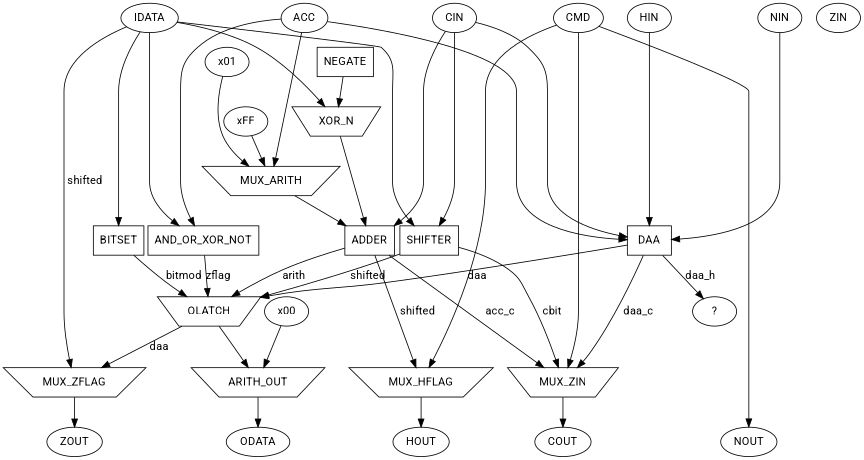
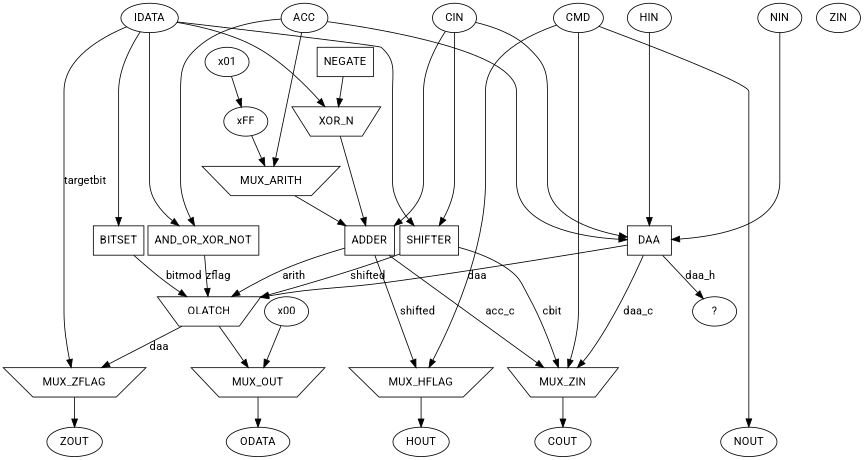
(219, 122) -> (235, 88)
(85, 181) -> (85, 181)
(258, 382) -> (258, 382)
